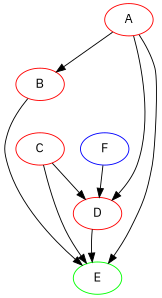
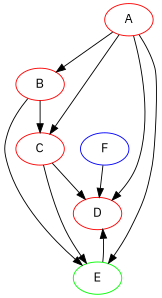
none -> (87, 81)
none -> (40, 112)
(92, 241) -> (104, 250)
